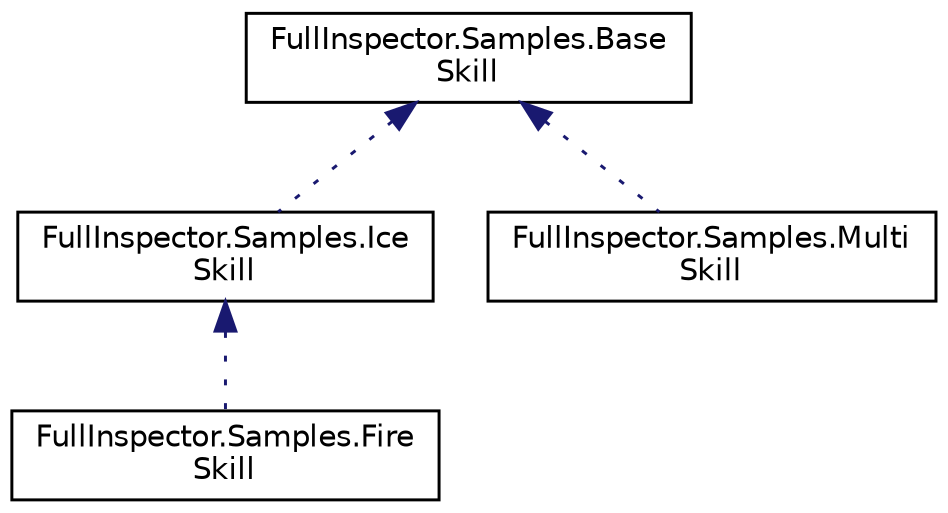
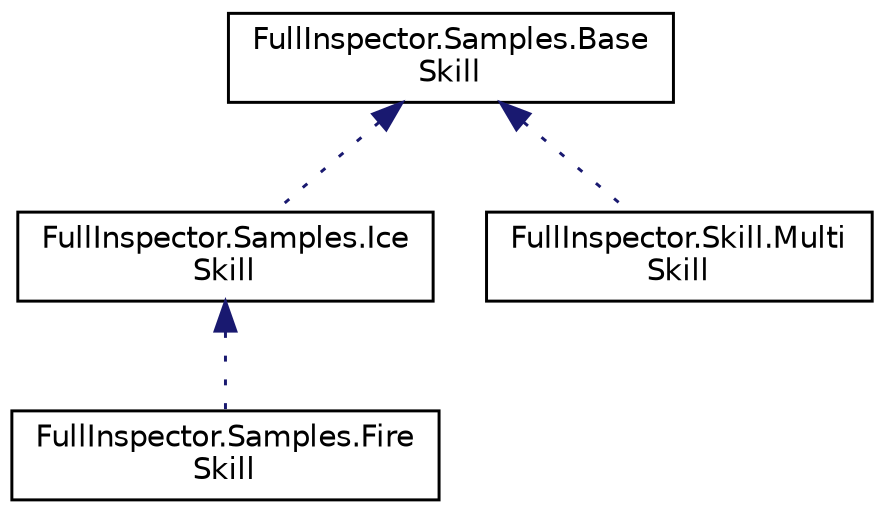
(712, 257) -> (679, 257)
